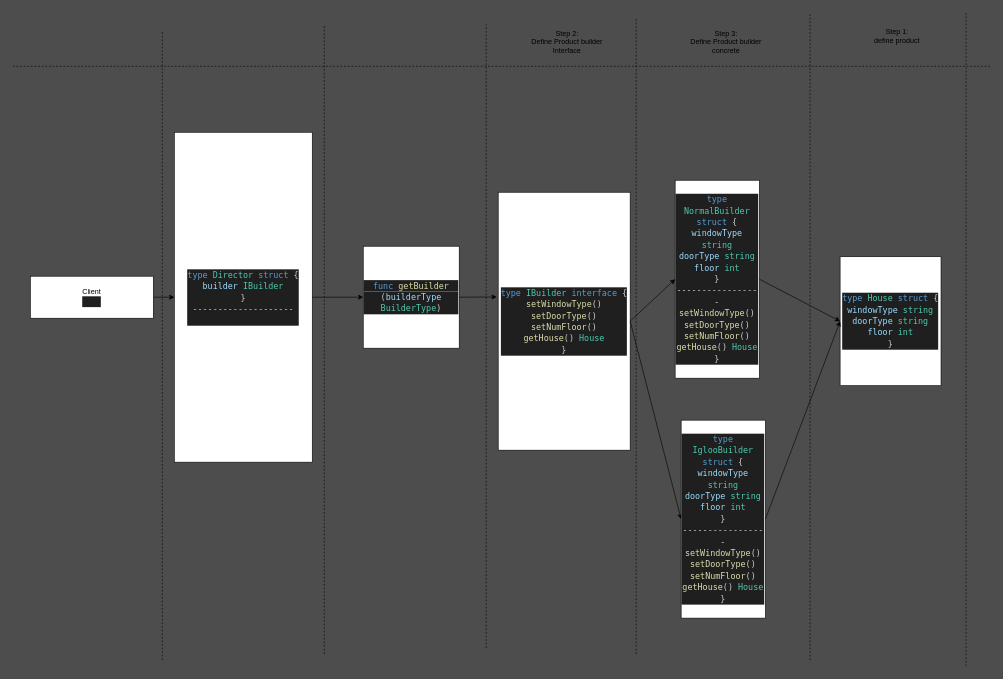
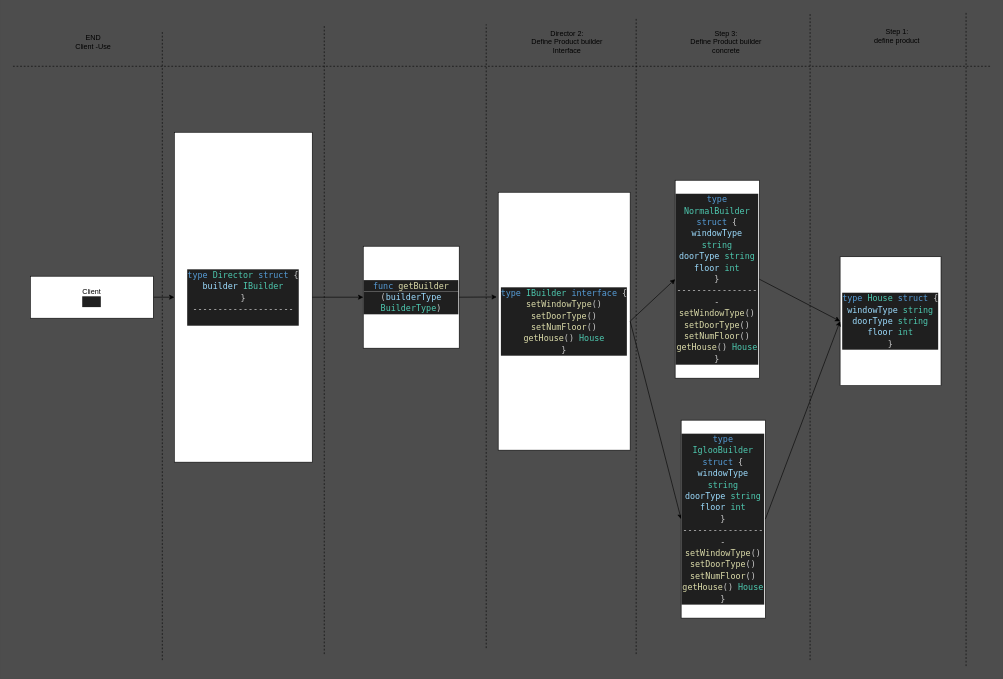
none -> (93, 42)
(567, 42) -> (567, 42)
